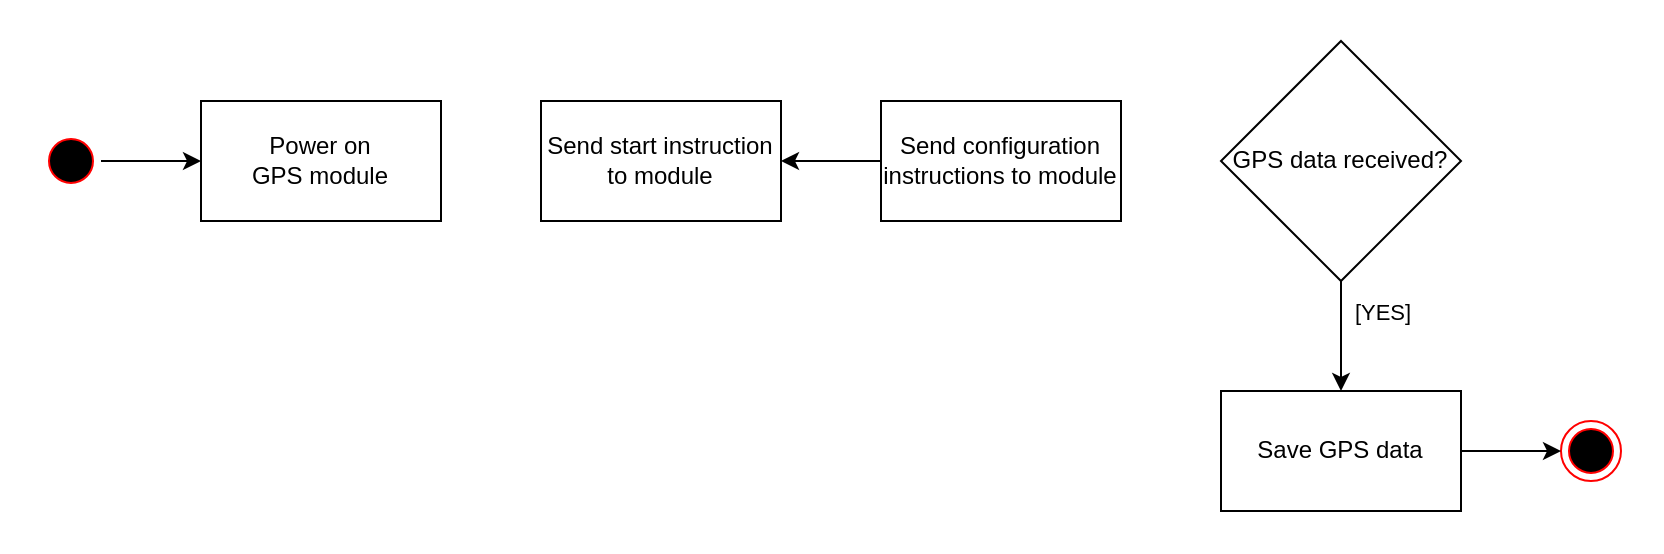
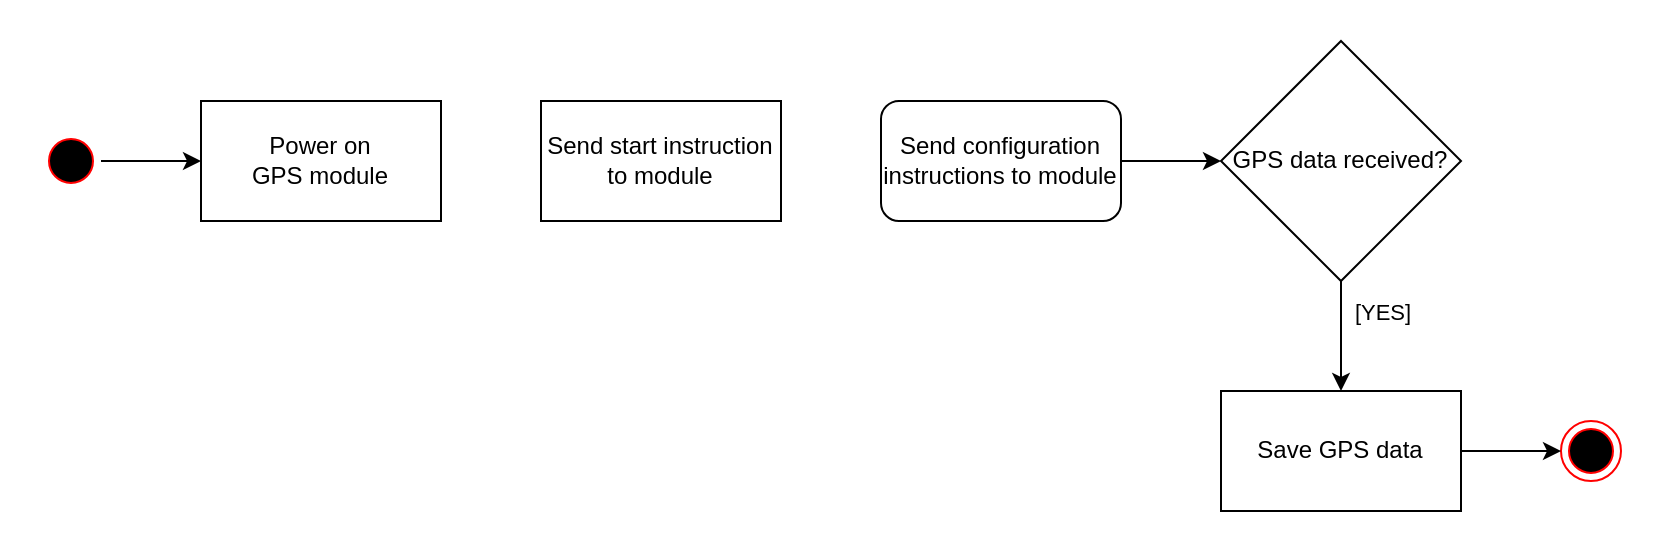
(838, 161) -> (1164, 161)
(1001, 161) -> (1001, 161)
